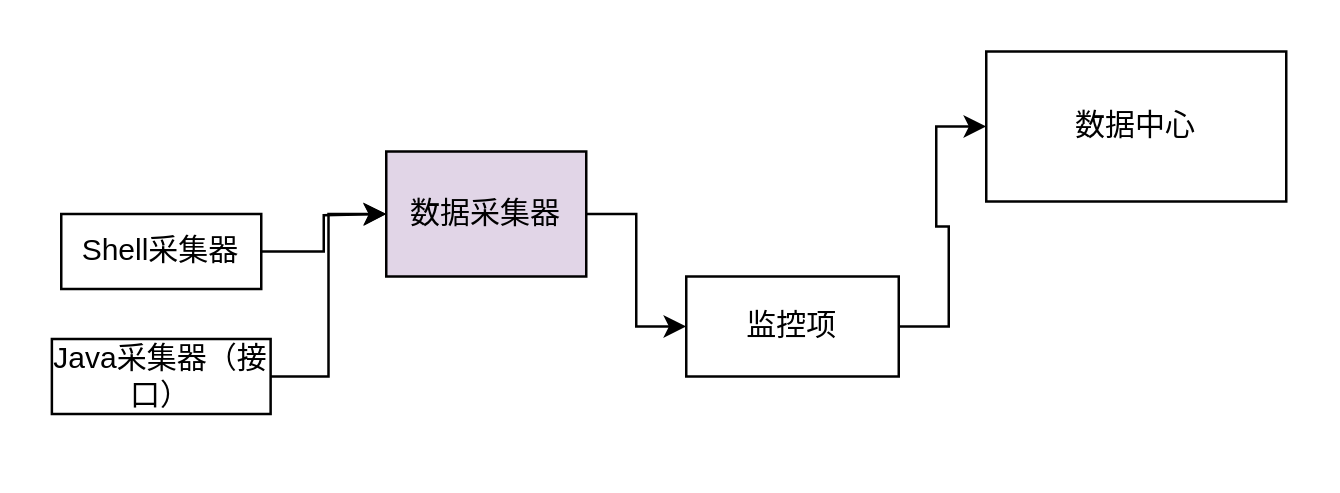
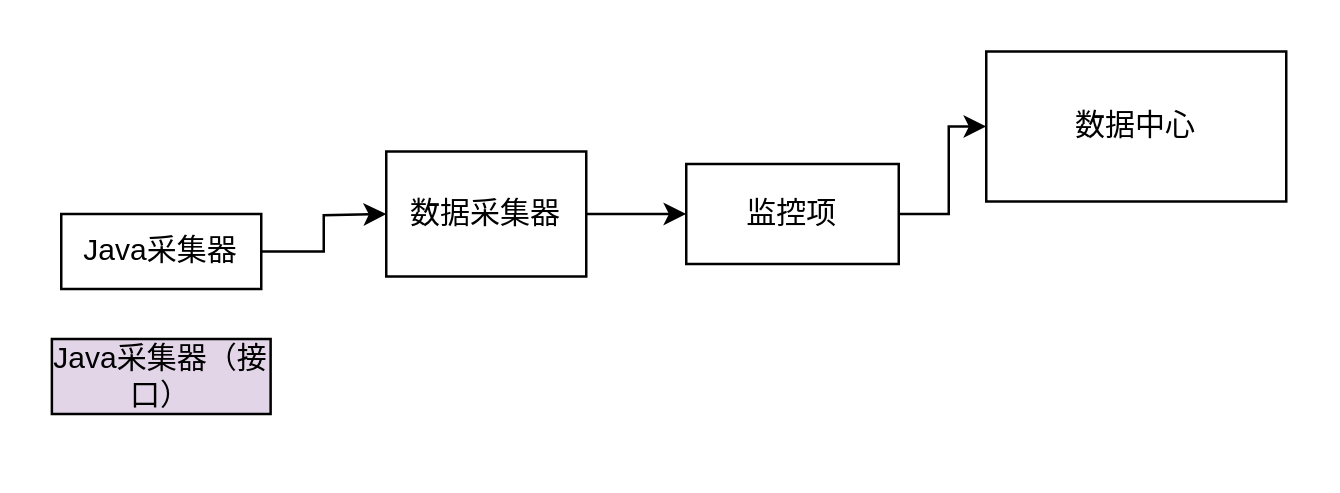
(486, 214) -> (486, 214)
(161, 251) -> (161, 251)
(329, 326) -> none
(793, 326) -> (793, 214)
(161, 376) -> (161, 376)
